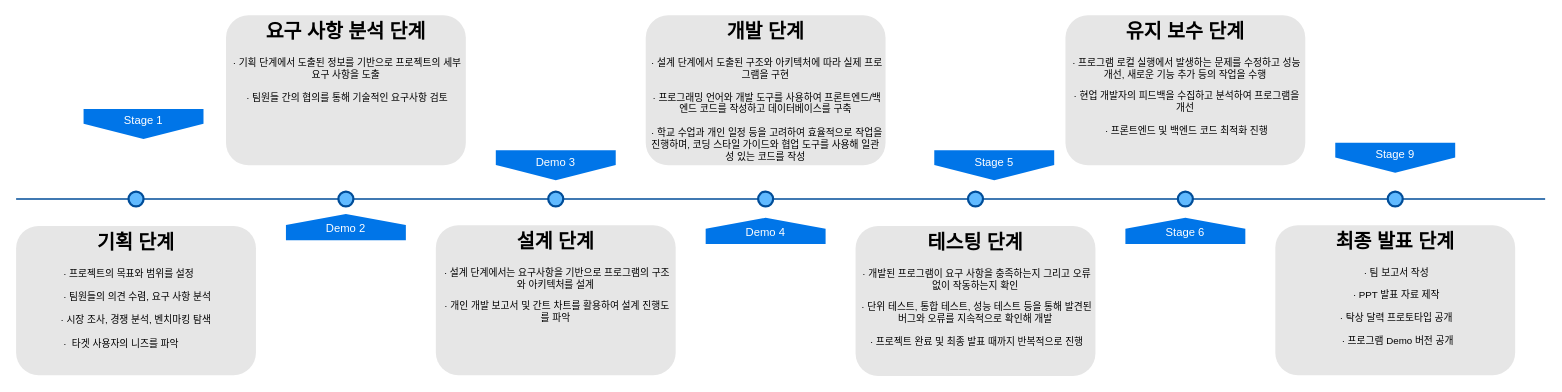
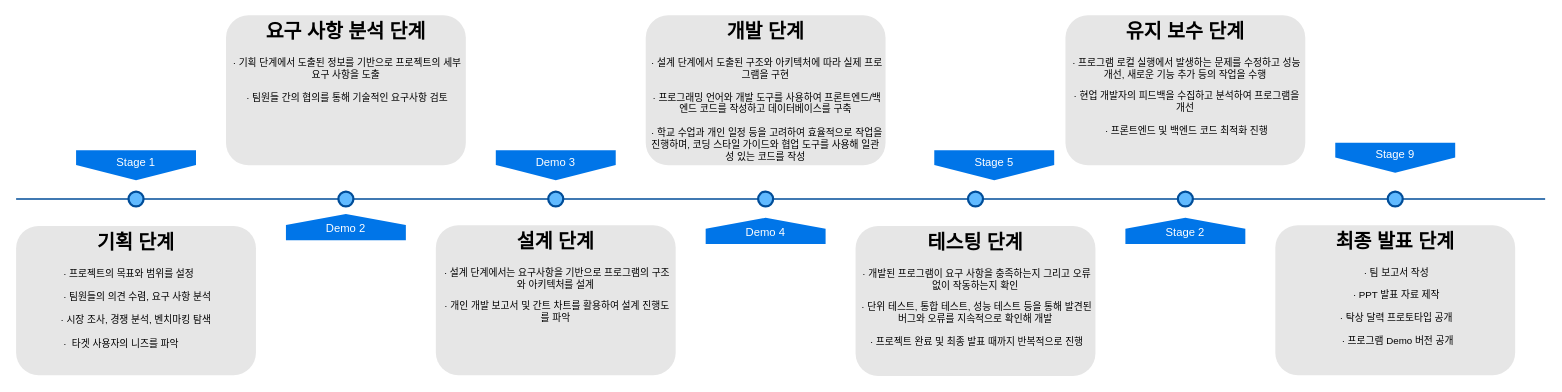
(143, 124) -> (135, 165)
(1185, 232) -> (1185, 232)
